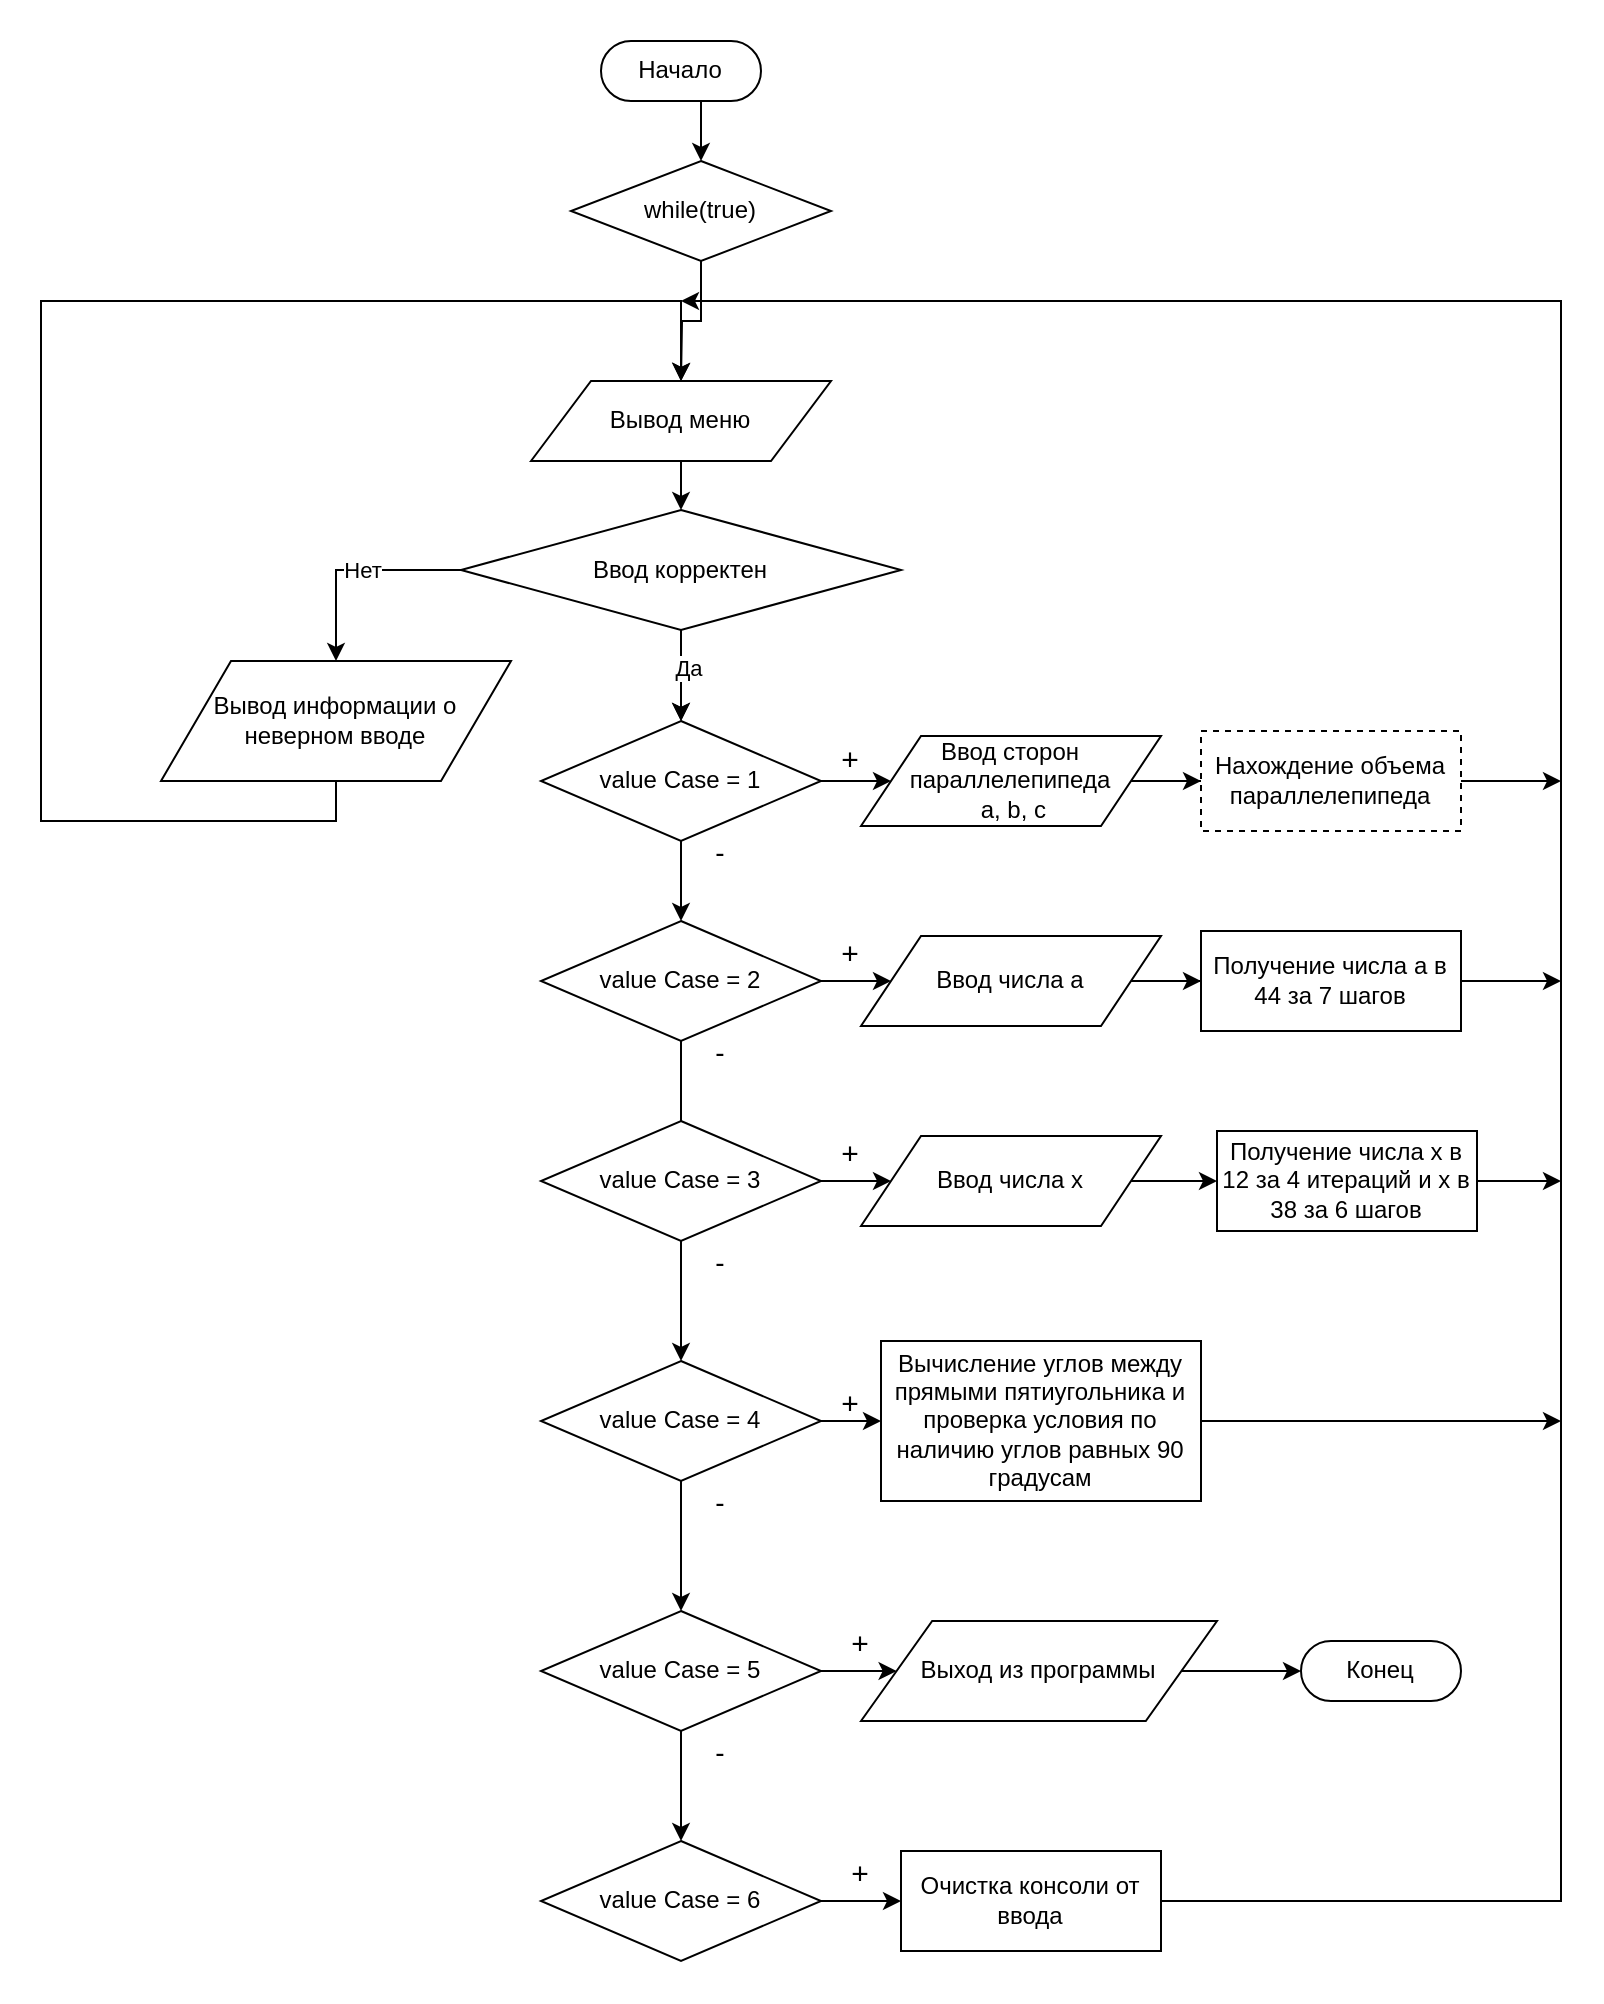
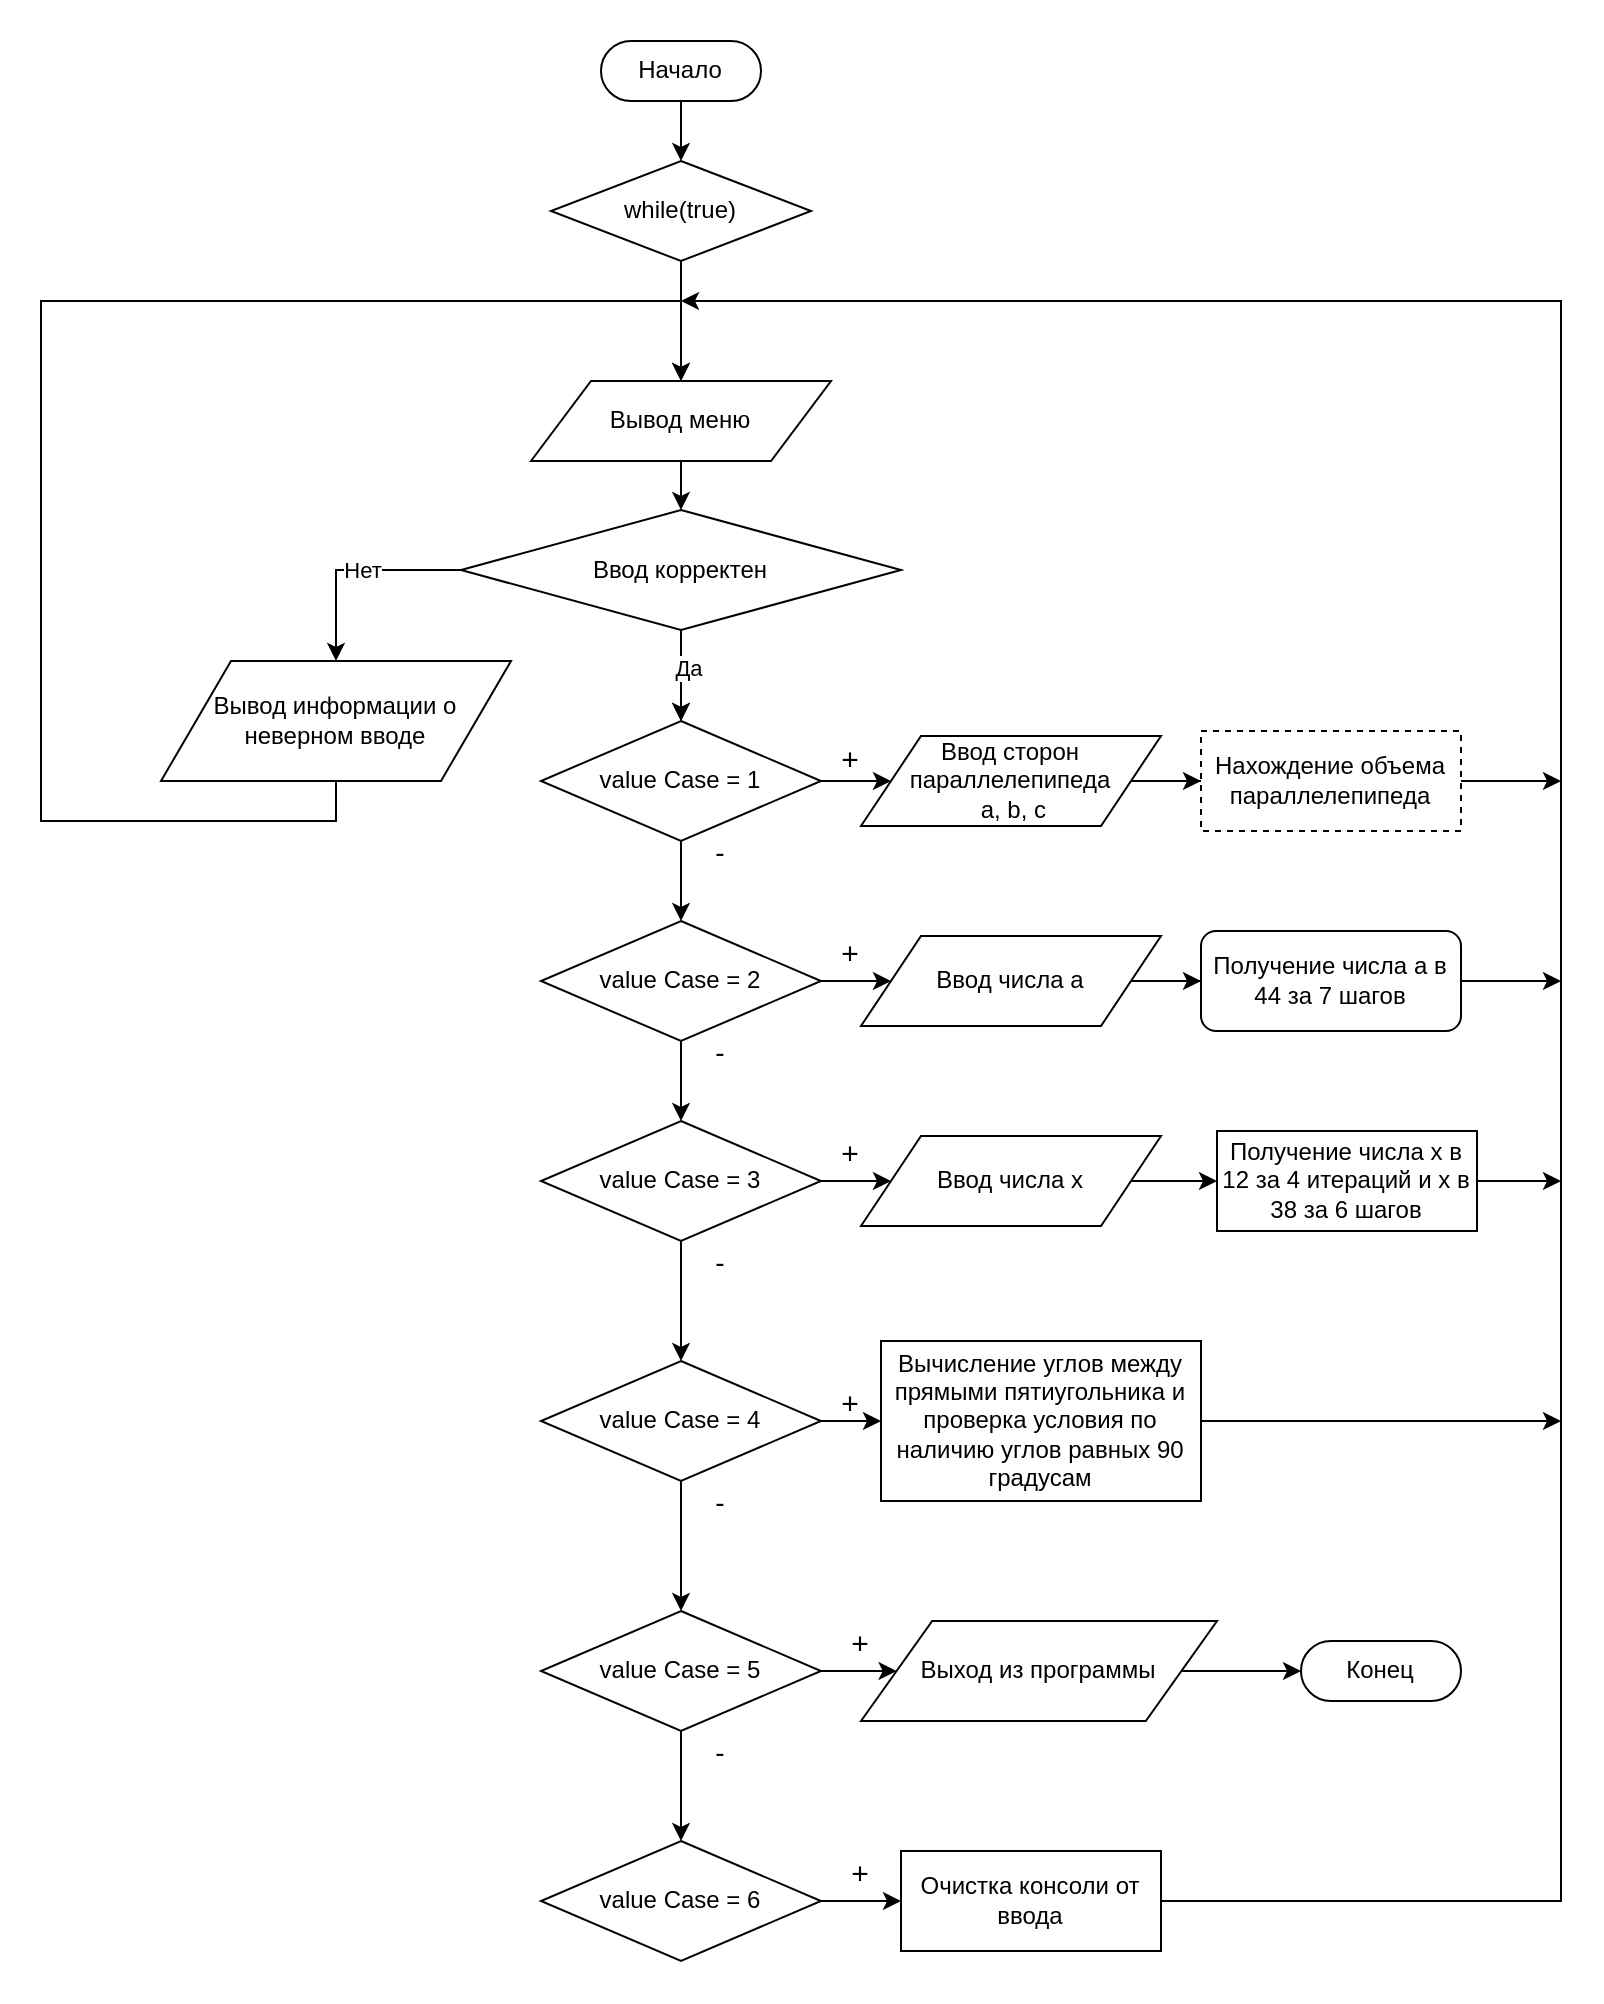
(701, 211) -> (681, 211)
(1331, 981) -> (1331, 981)
(681, 1111) -> (681, 1106)
